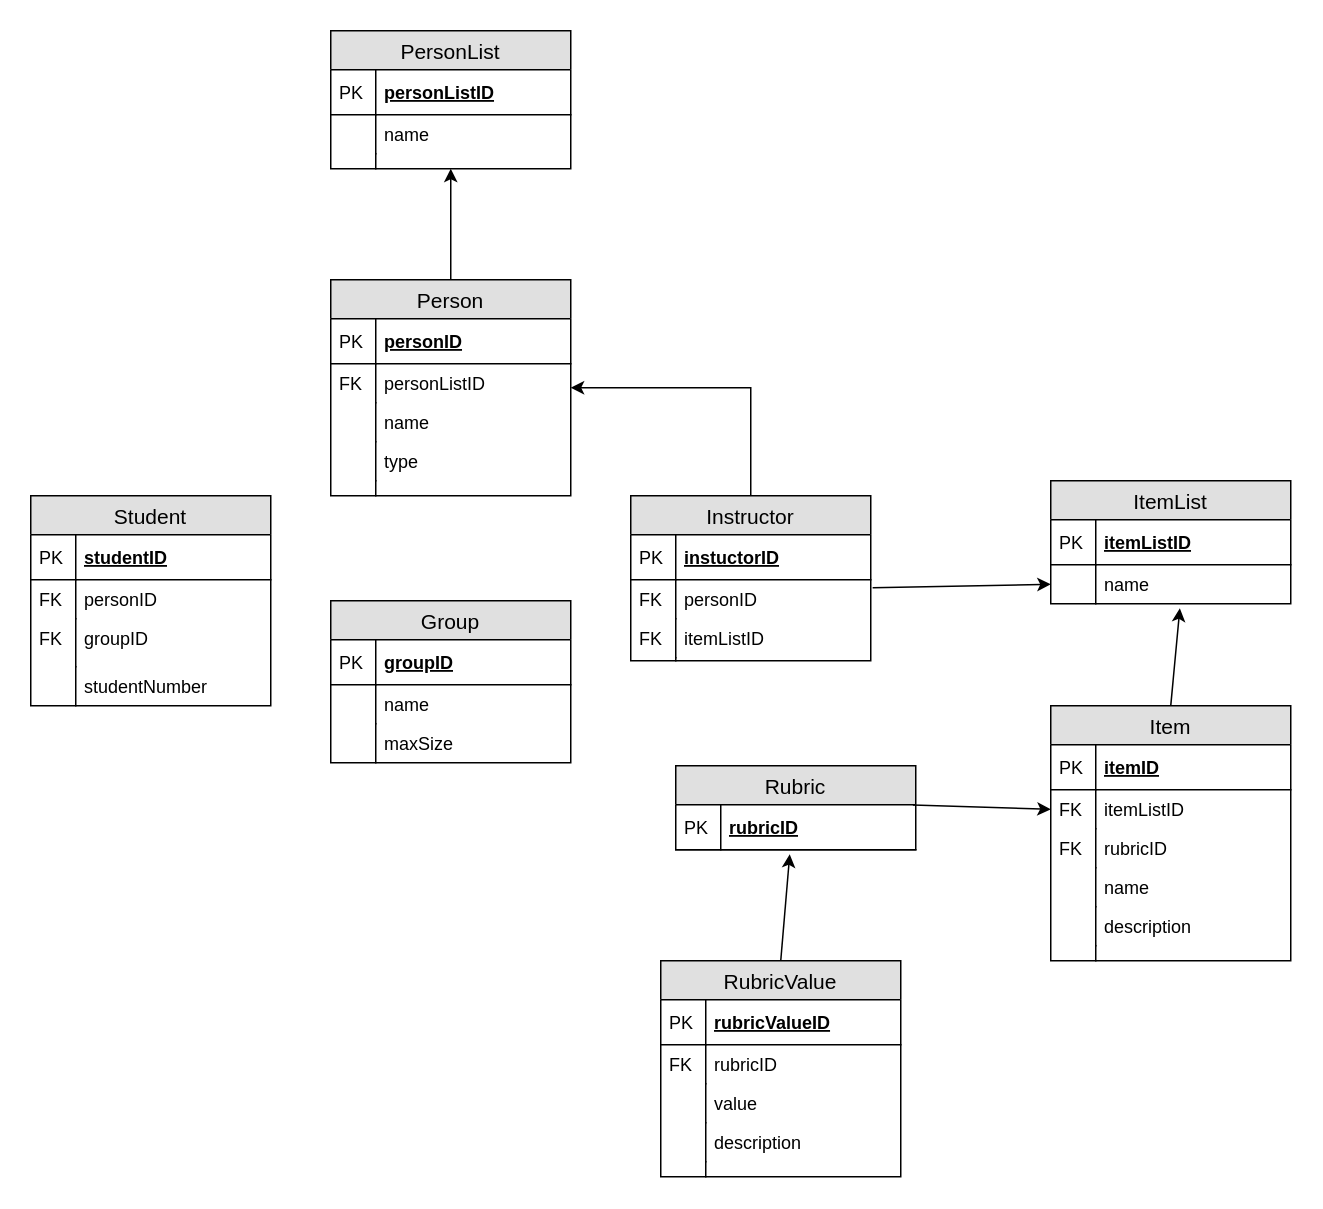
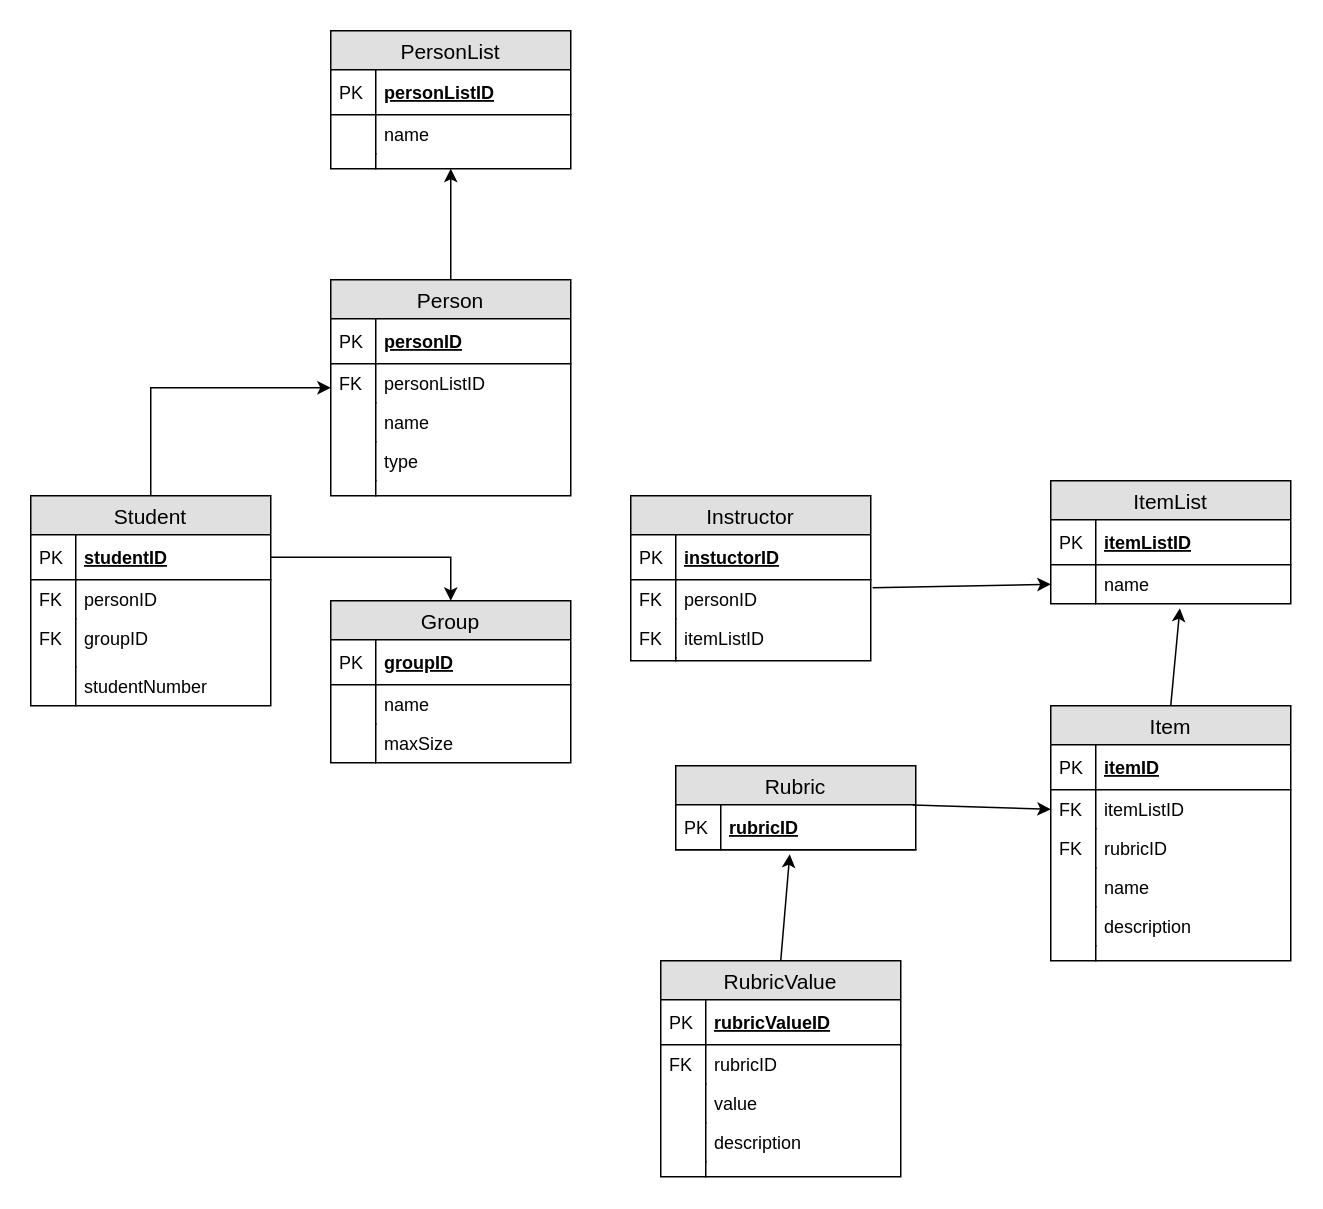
none -> (182, 388)
(720, 388) -> none
none -> (378, 557)
